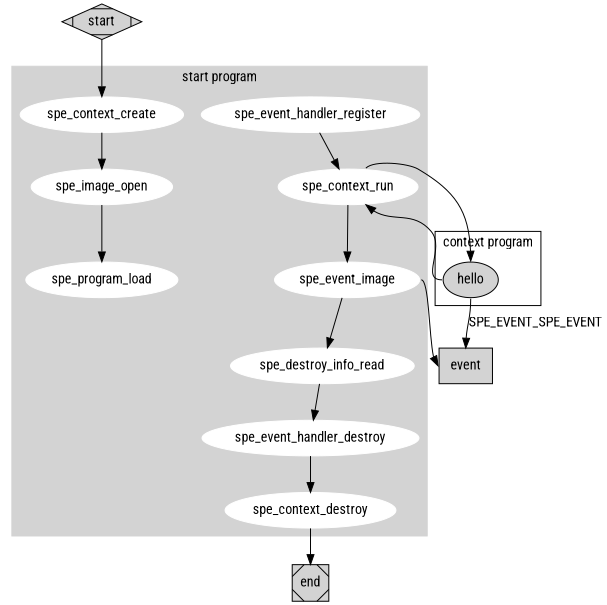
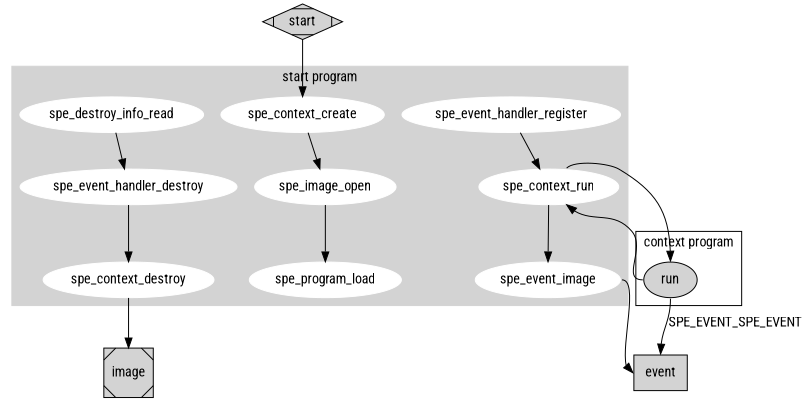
(471, 280) -> (670, 280)
(336, 318) -> none
(311, 583) -> (129, 373)
